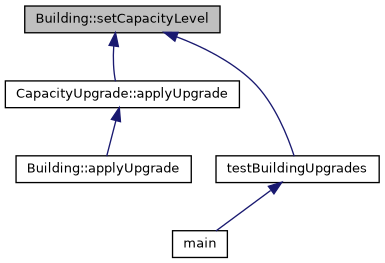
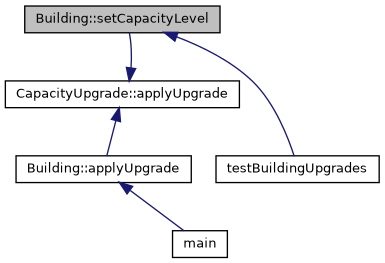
(114, 64) -> (131, 50)
(243, 211) -> (157, 211)
